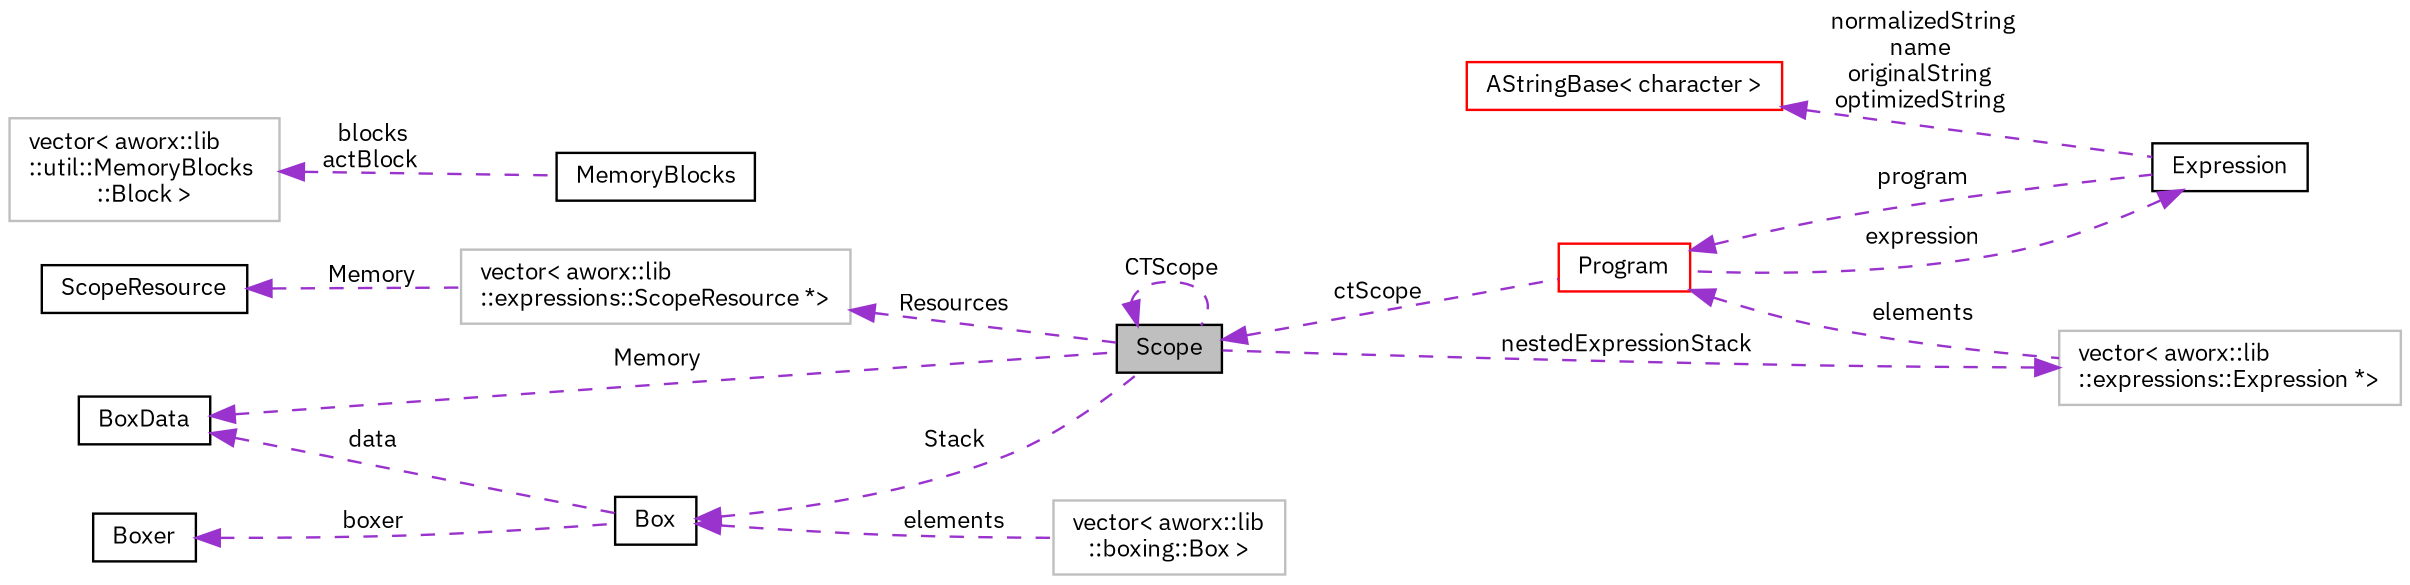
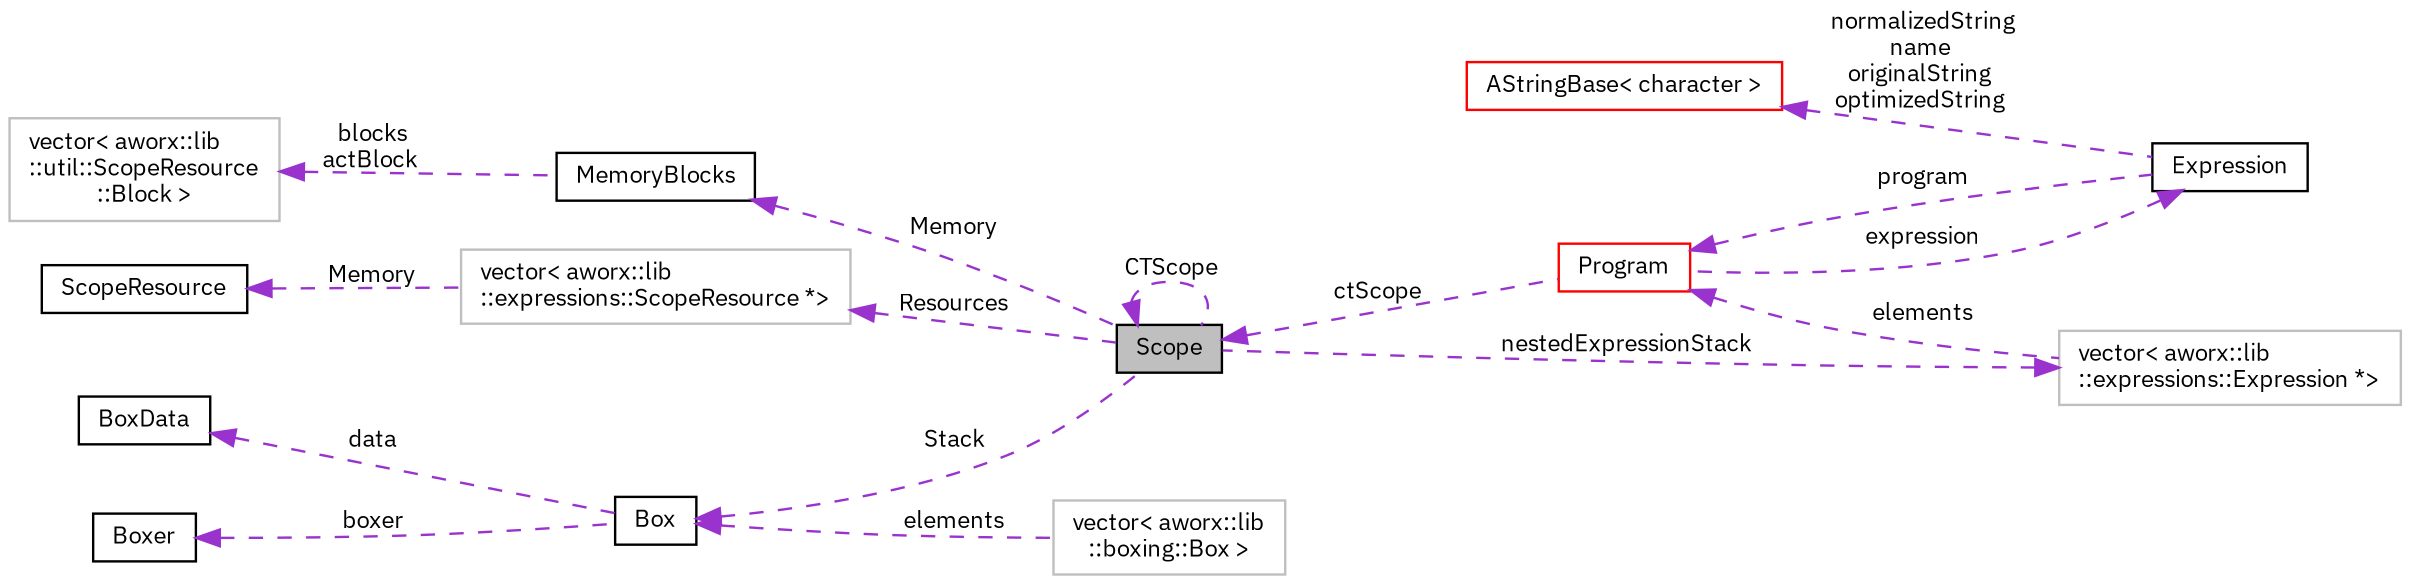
(145, 170) -> (145, 170)
(675, 383) -> (948, 259)
